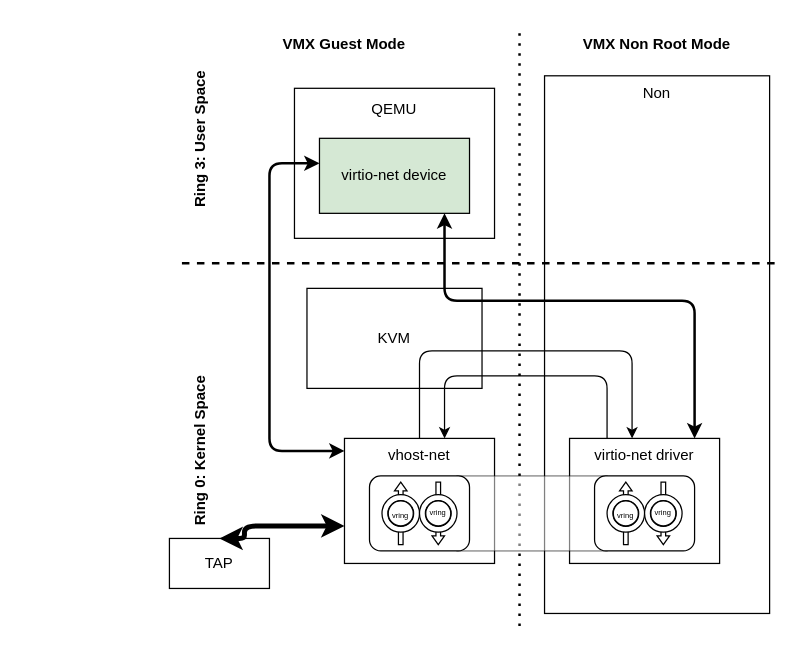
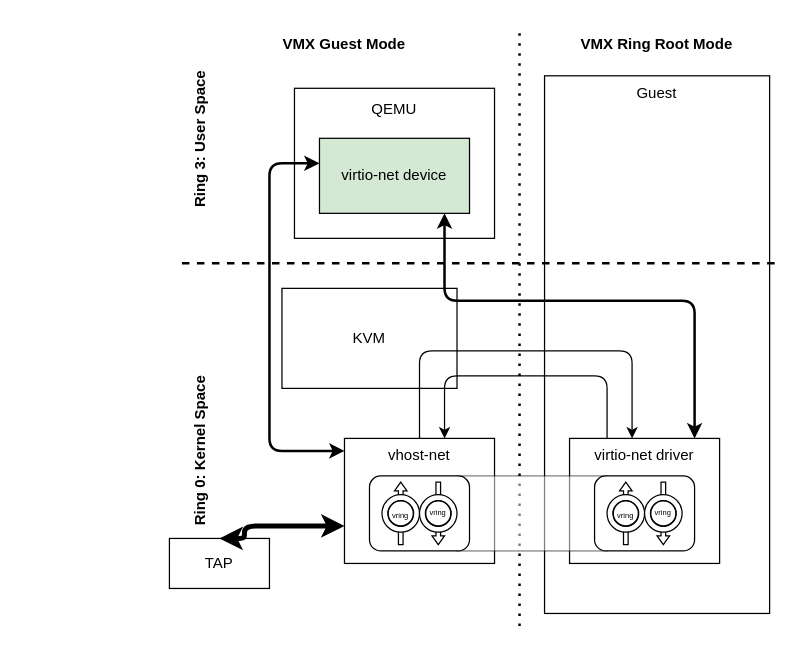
(657, 44) -> (657, 44)
(394, 338) -> (369, 338)
(657, 344) -> (657, 344)
